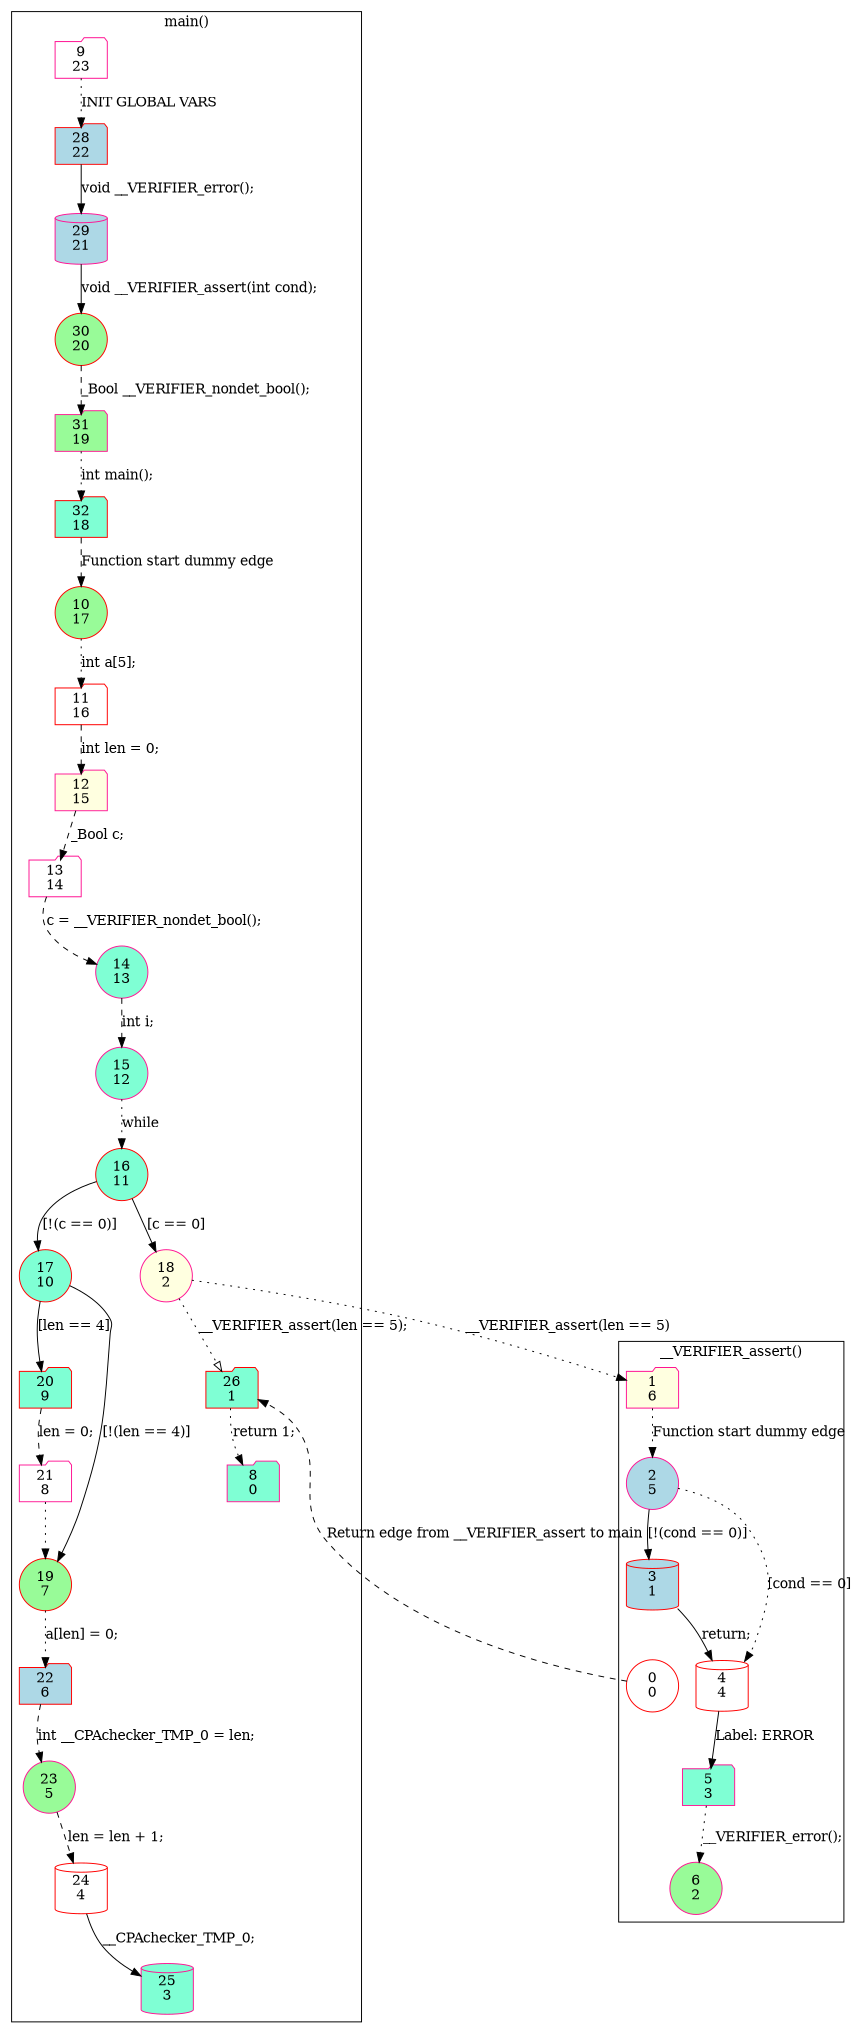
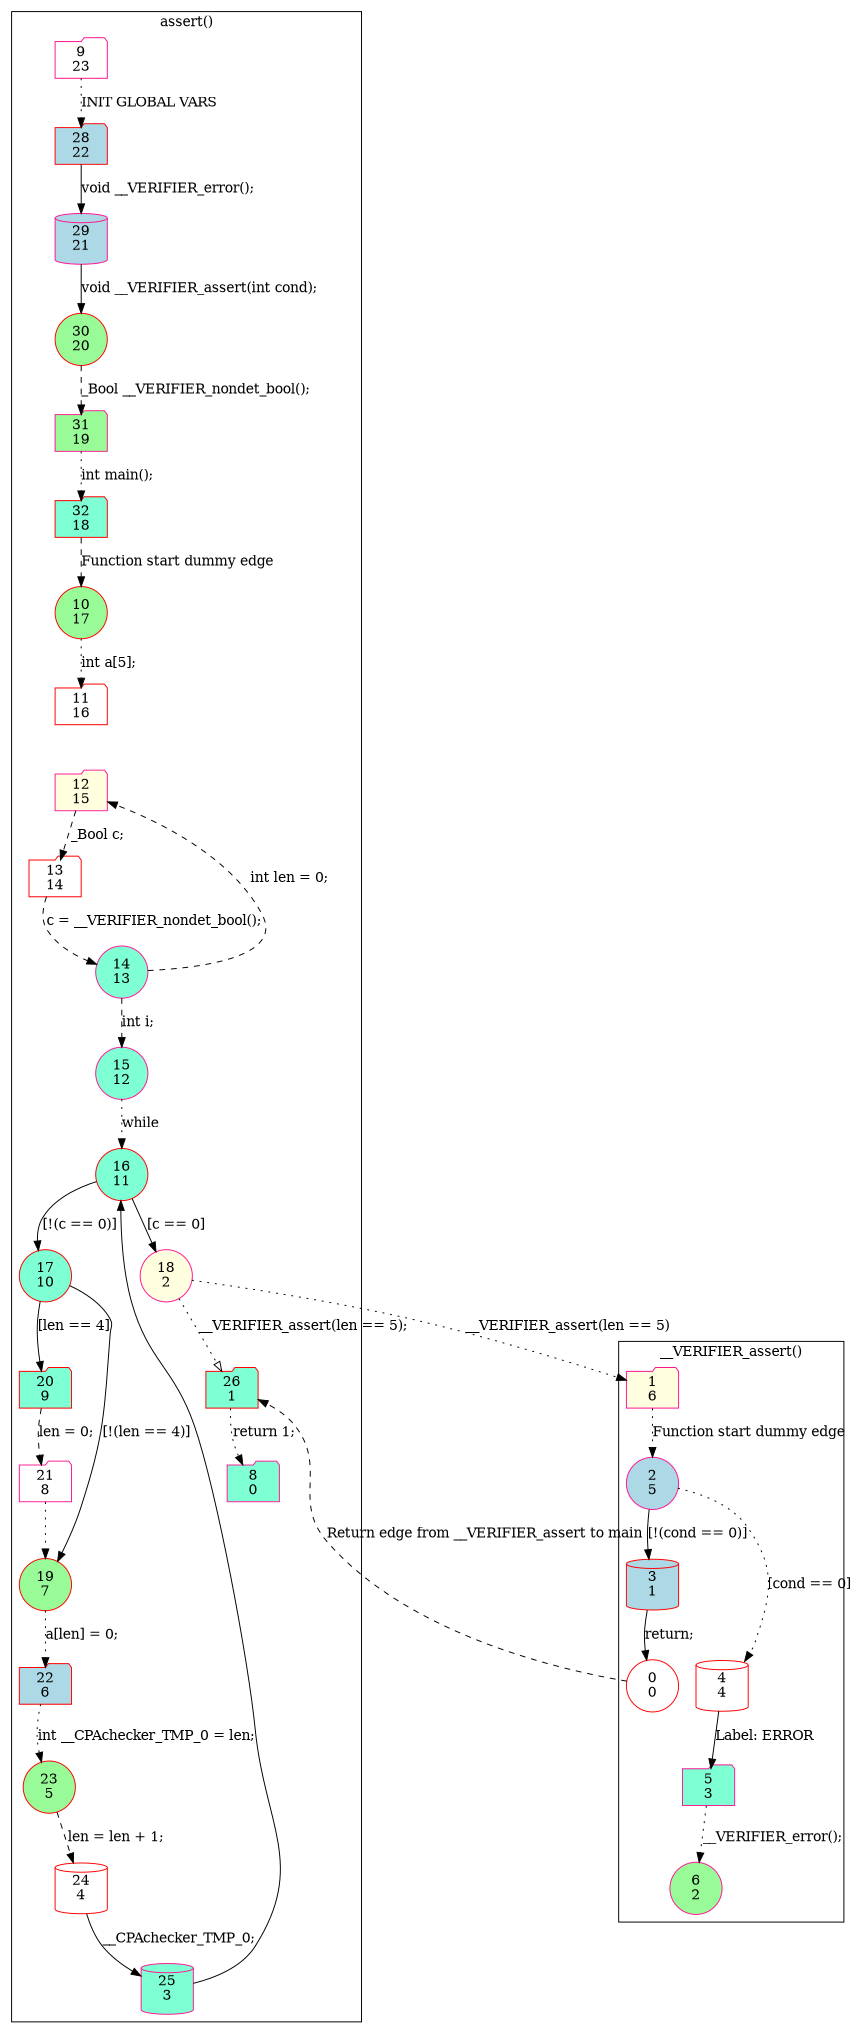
(187, 23) -> (187, 23)
(81, 744) -> (252, 898)
(55, 878) -> (55, 878)
none -> (237, 1609)
(695, 1629) -> (645, 1630)
(37, 1728) -> (37, 1728)
(49, 1787) -> (49, 1787)
